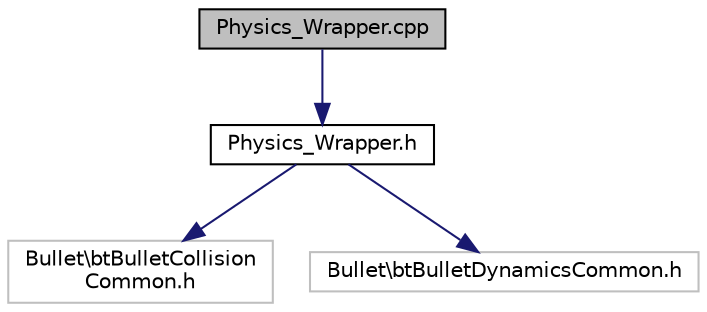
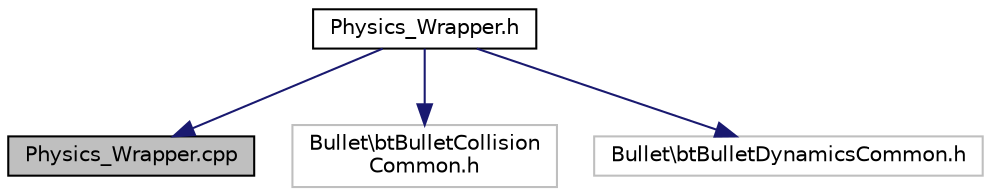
(322, 76) -> (288, 88)
